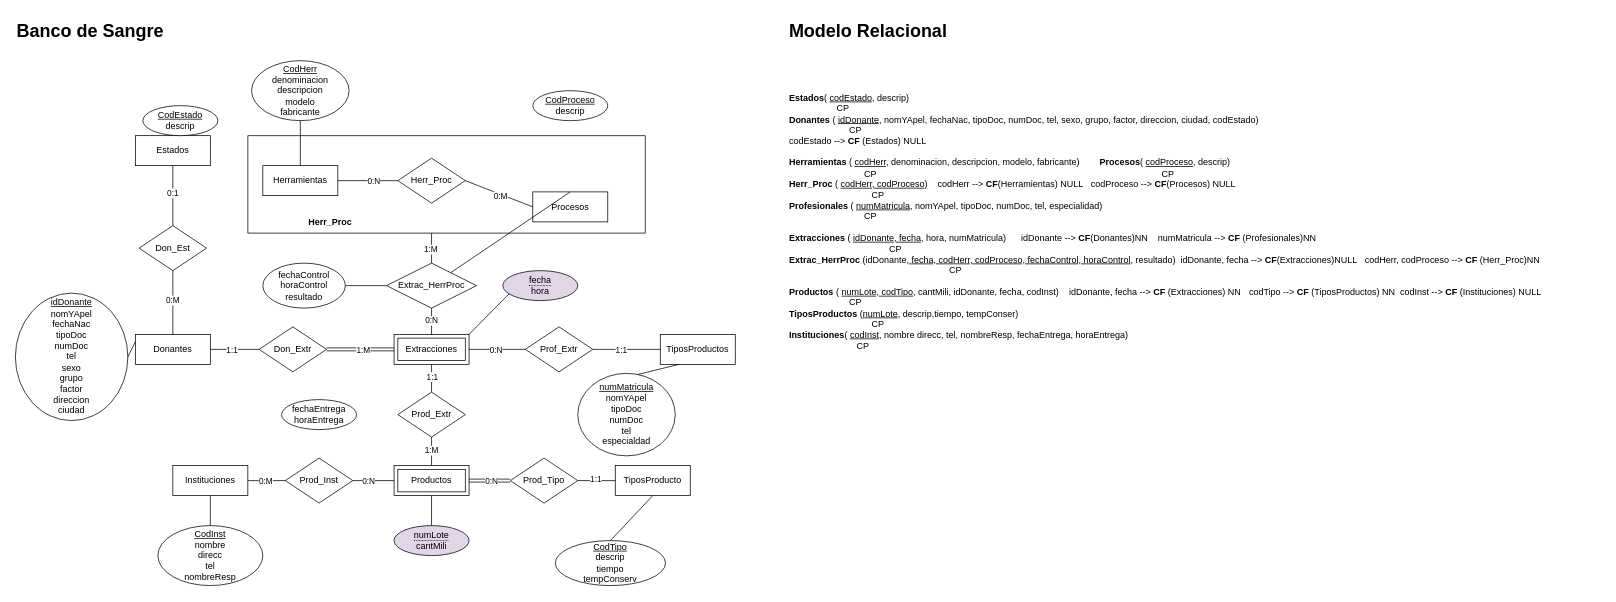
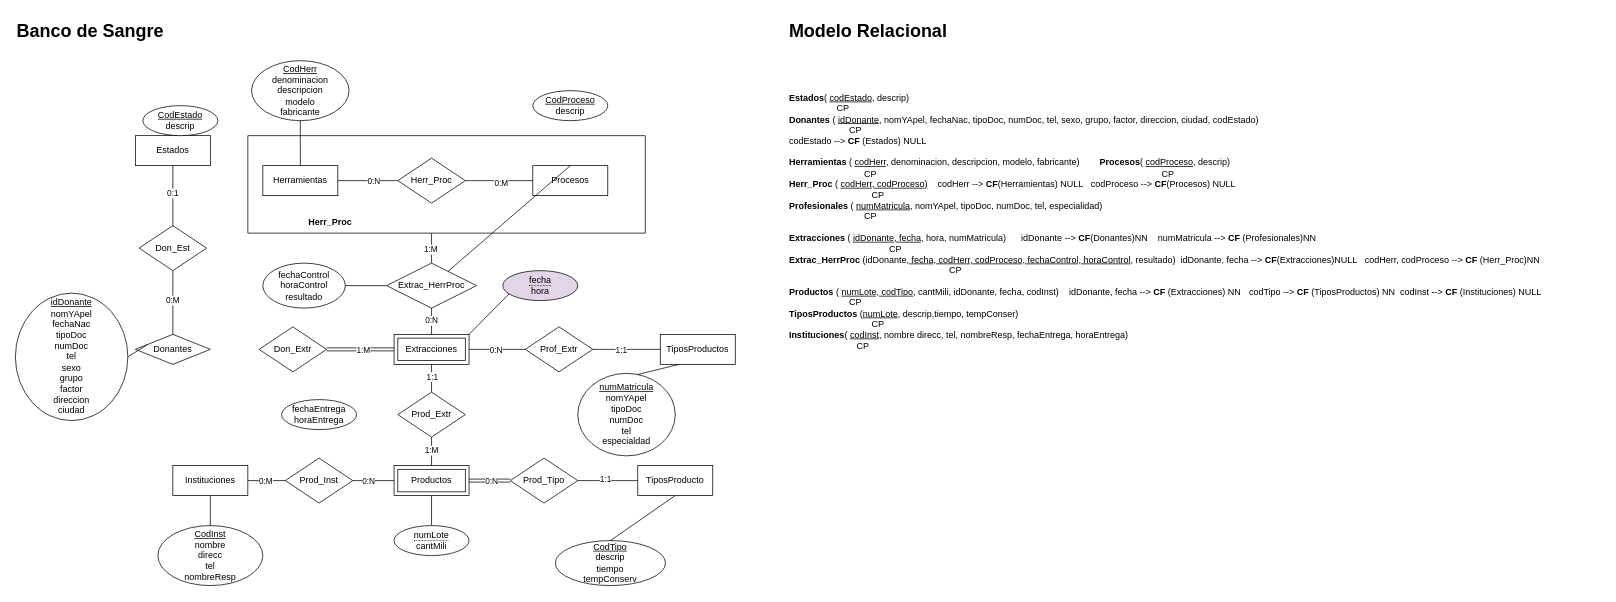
(570, 207) -> (570, 180)
(173, 349) -> (173, 349)
(235, 349) -> none
(653, 480) -> (675, 480)
(432, 540) -> (432, 540)
